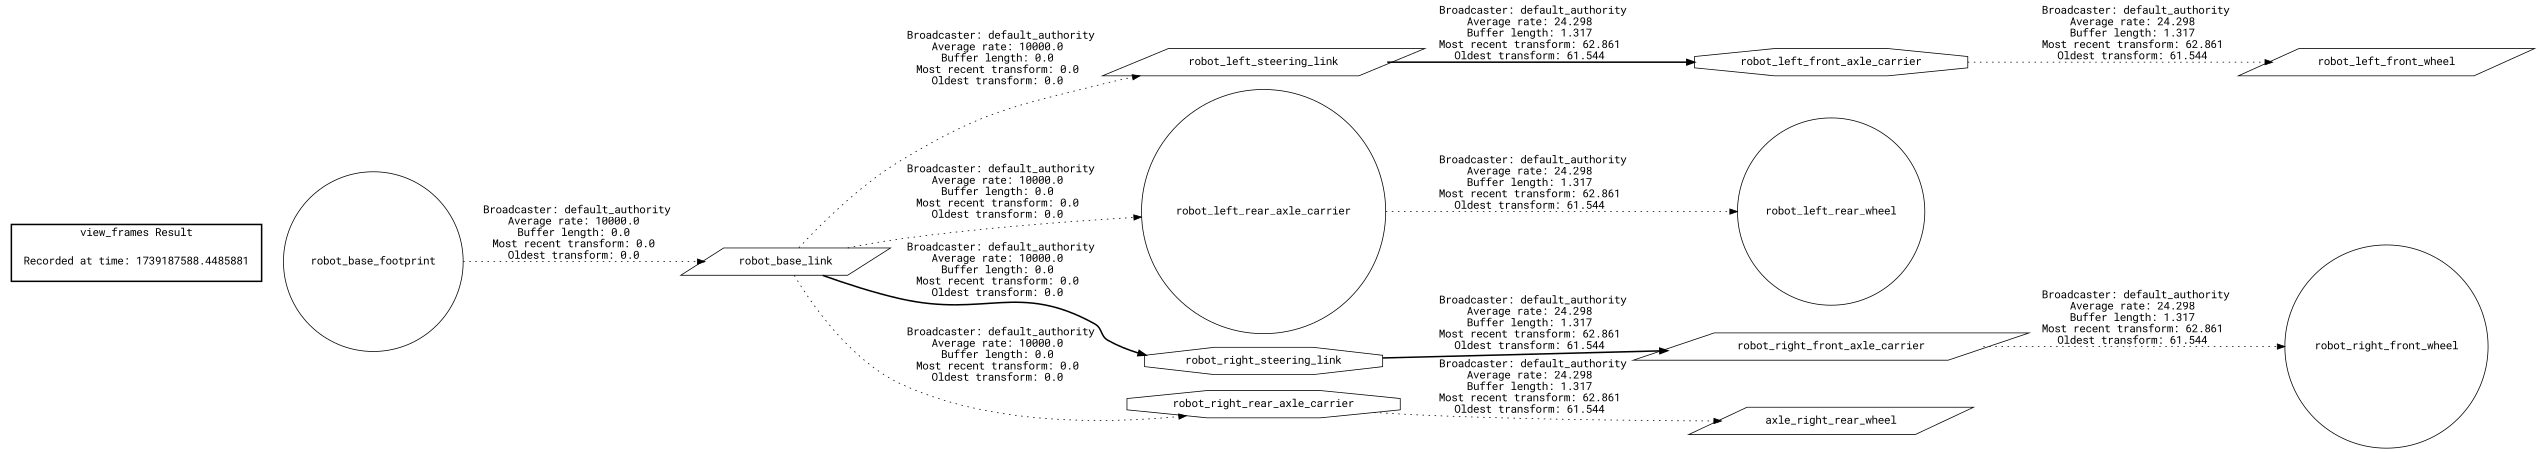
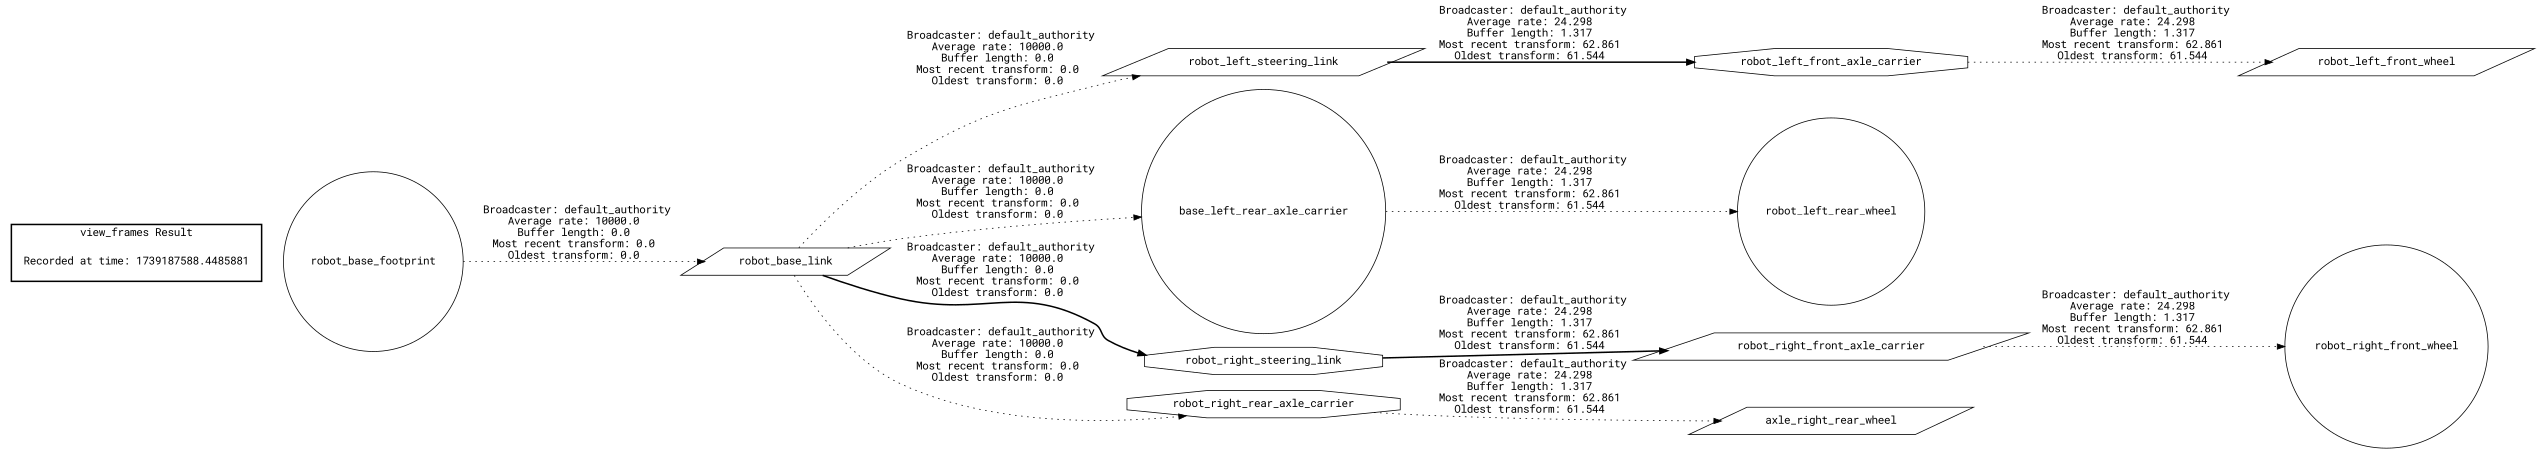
(1264, 212) -> (1264, 212)
